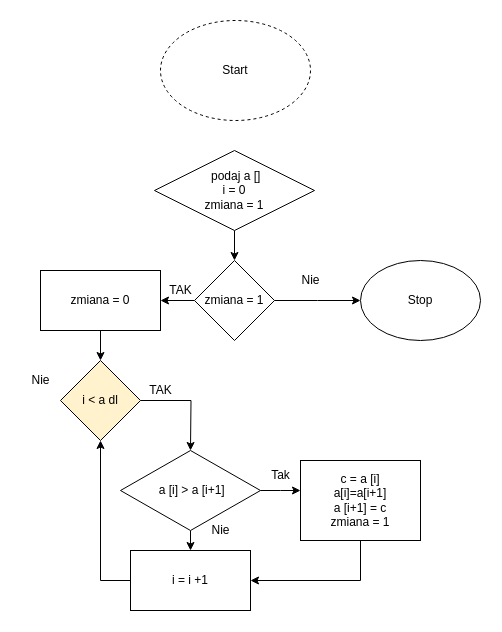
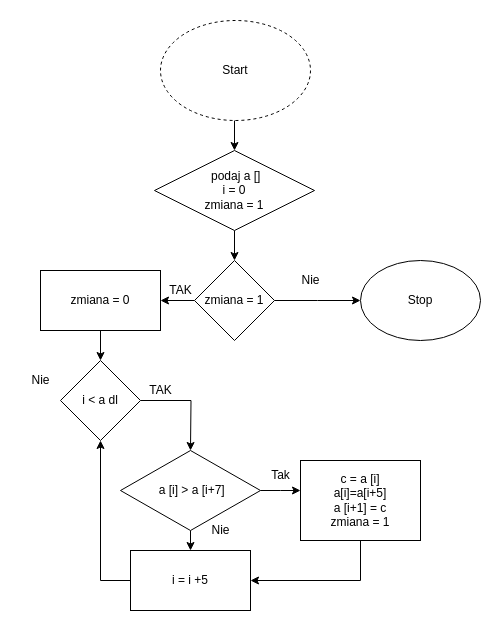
none -> (235, 132)
(101, 401) -> (101, 401)
(191, 491) -> (191, 491)
(361, 501) -> (361, 501)
(191, 581) -> (191, 581)
